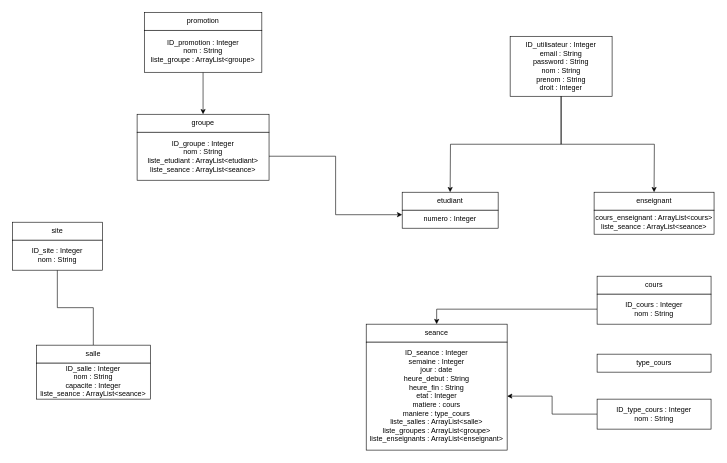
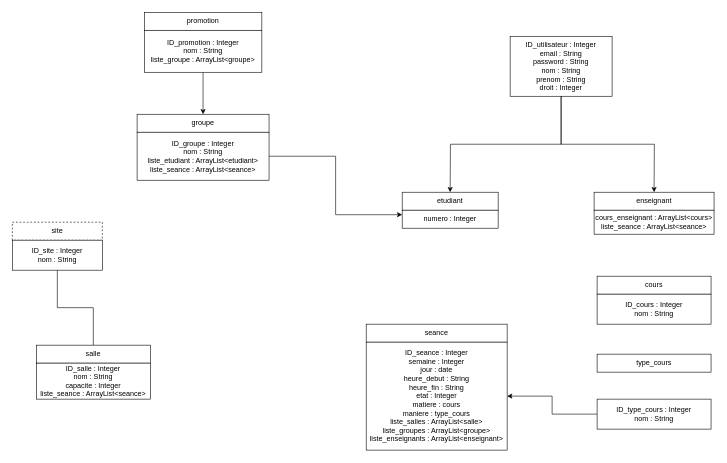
(57, 231) -> (57, 231)
(437, 314) -> none
